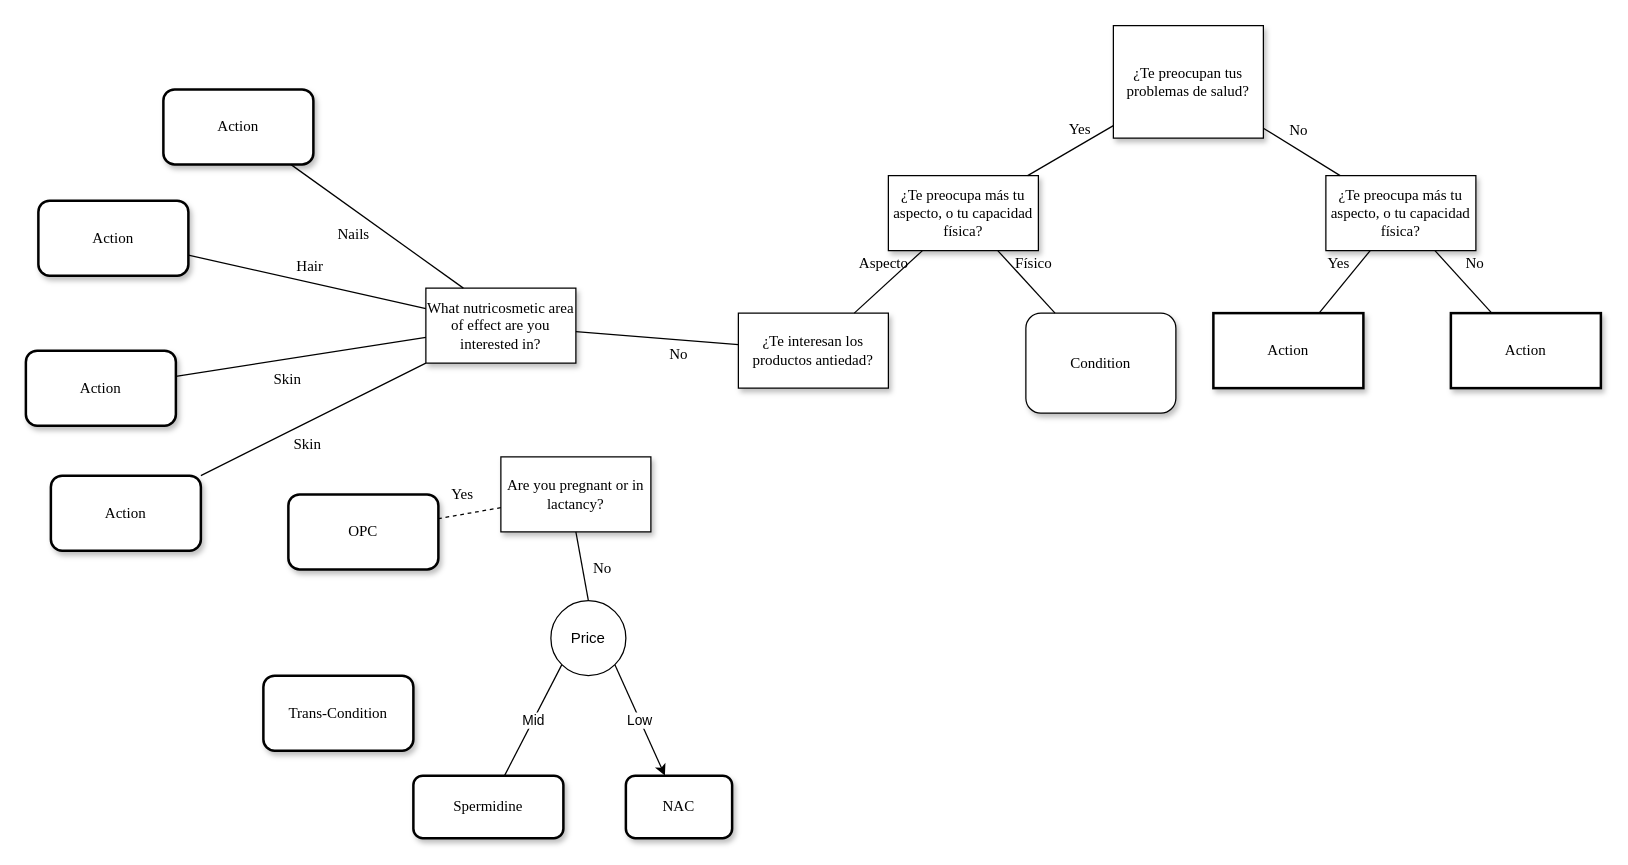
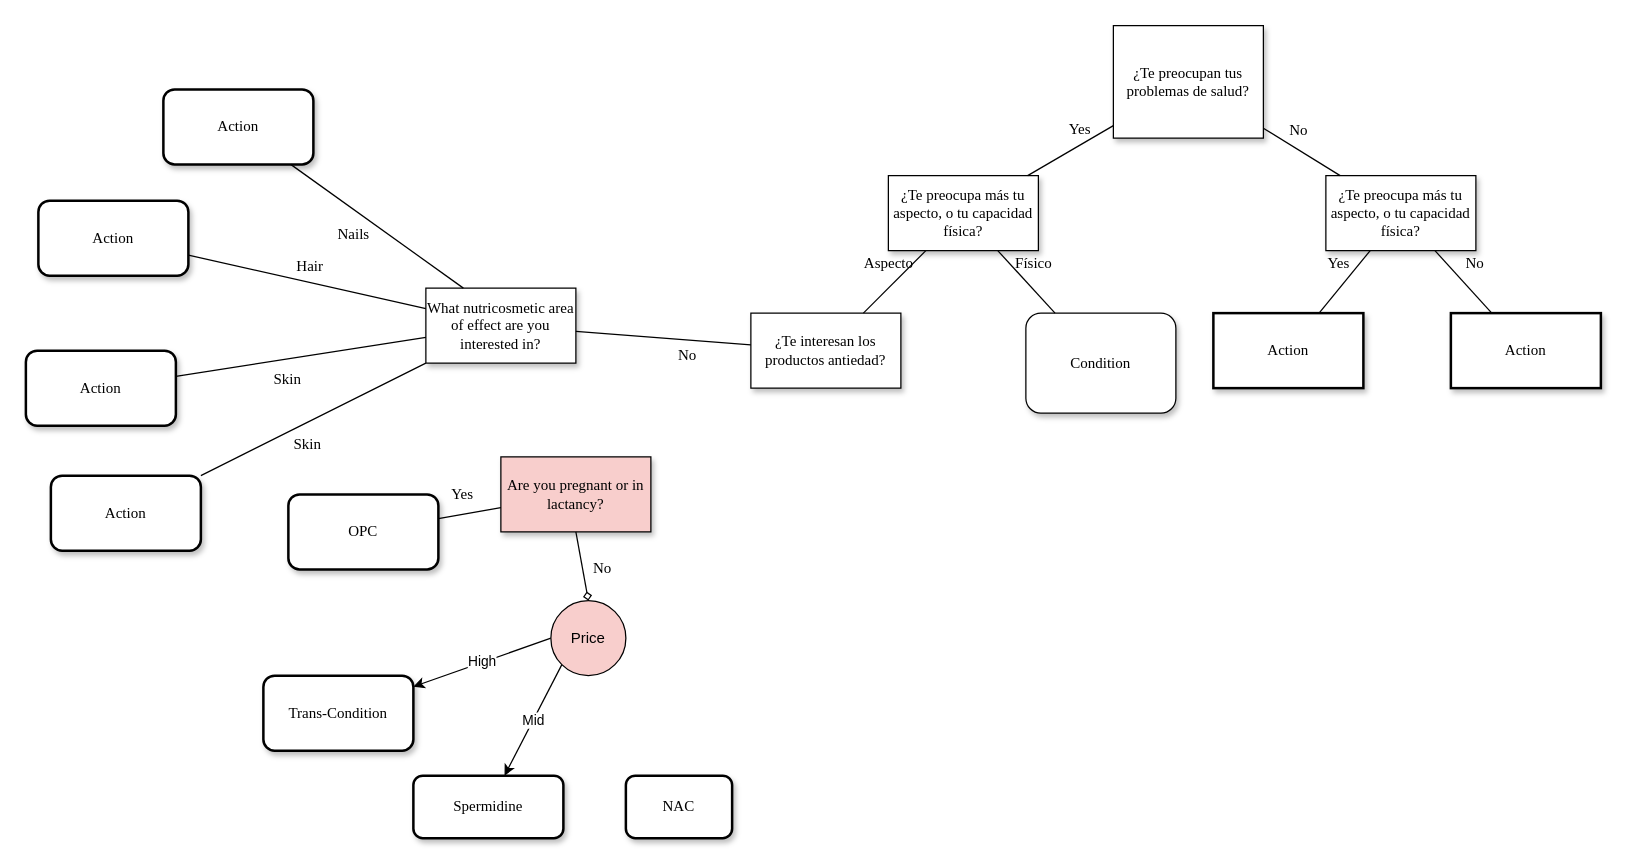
(813, 351) -> (826, 351)
(576, 494) -> (576, 494)
(469, 513) -> (469, 513)
(587, 595) -> (586, 591)
(588, 638) -> (588, 638)
none -> (486, 661)
(638, 716) -> none
(507, 770) -> (509, 767)
